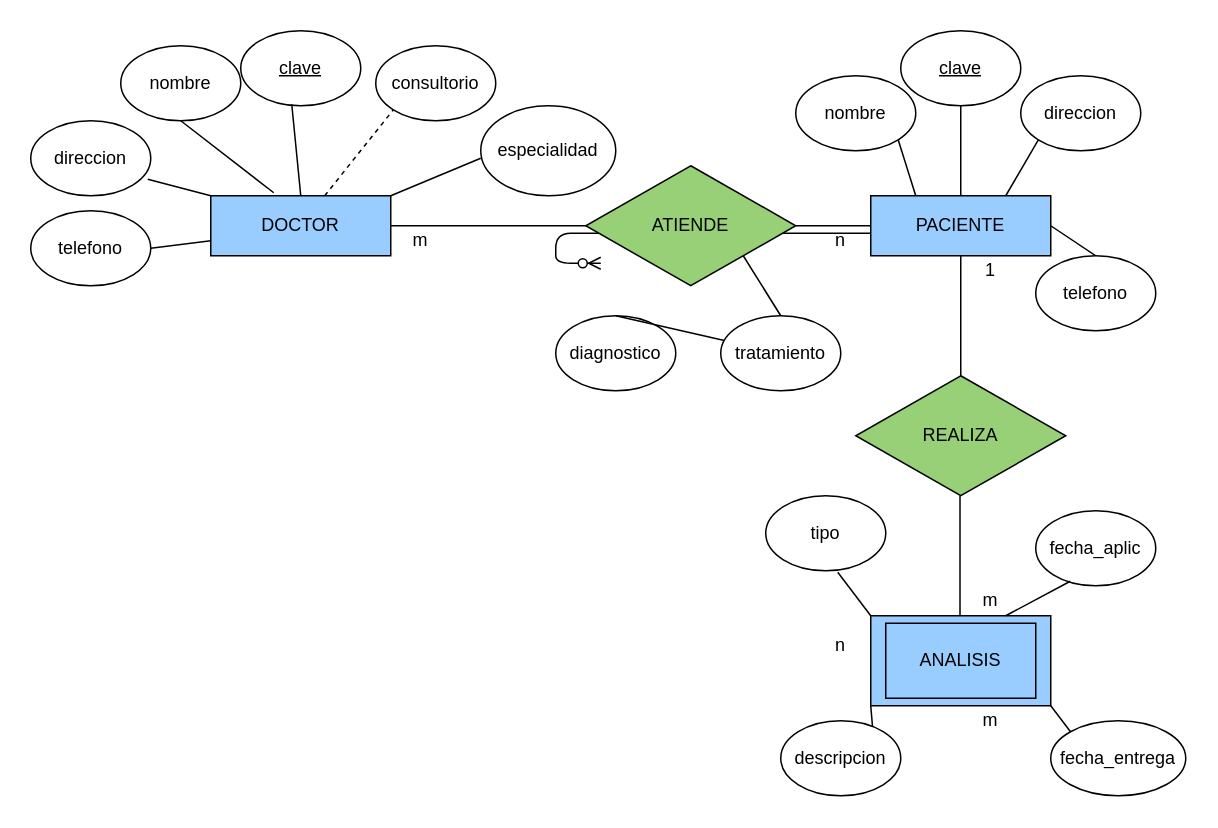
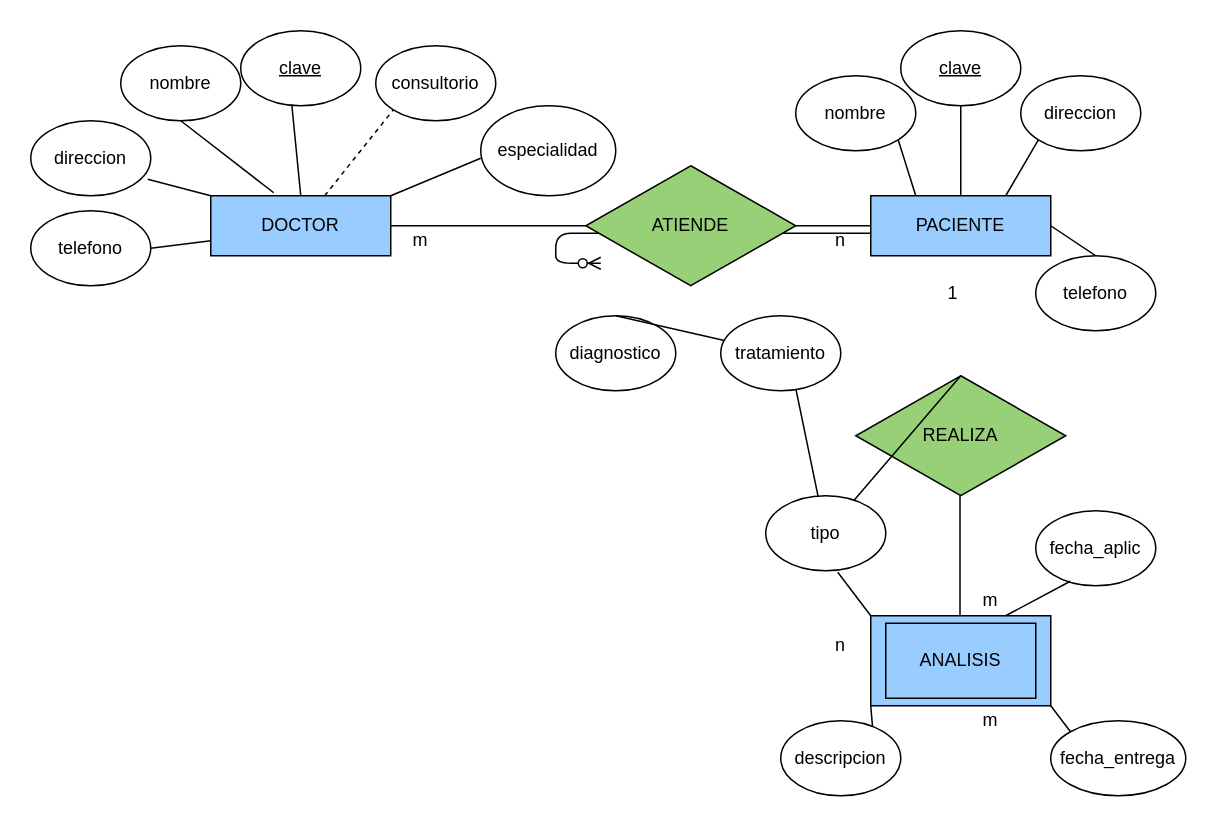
(991, 271) -> (953, 293)
(762, 286) -> (807, 442)
(961, 316) -> (908, 438)
